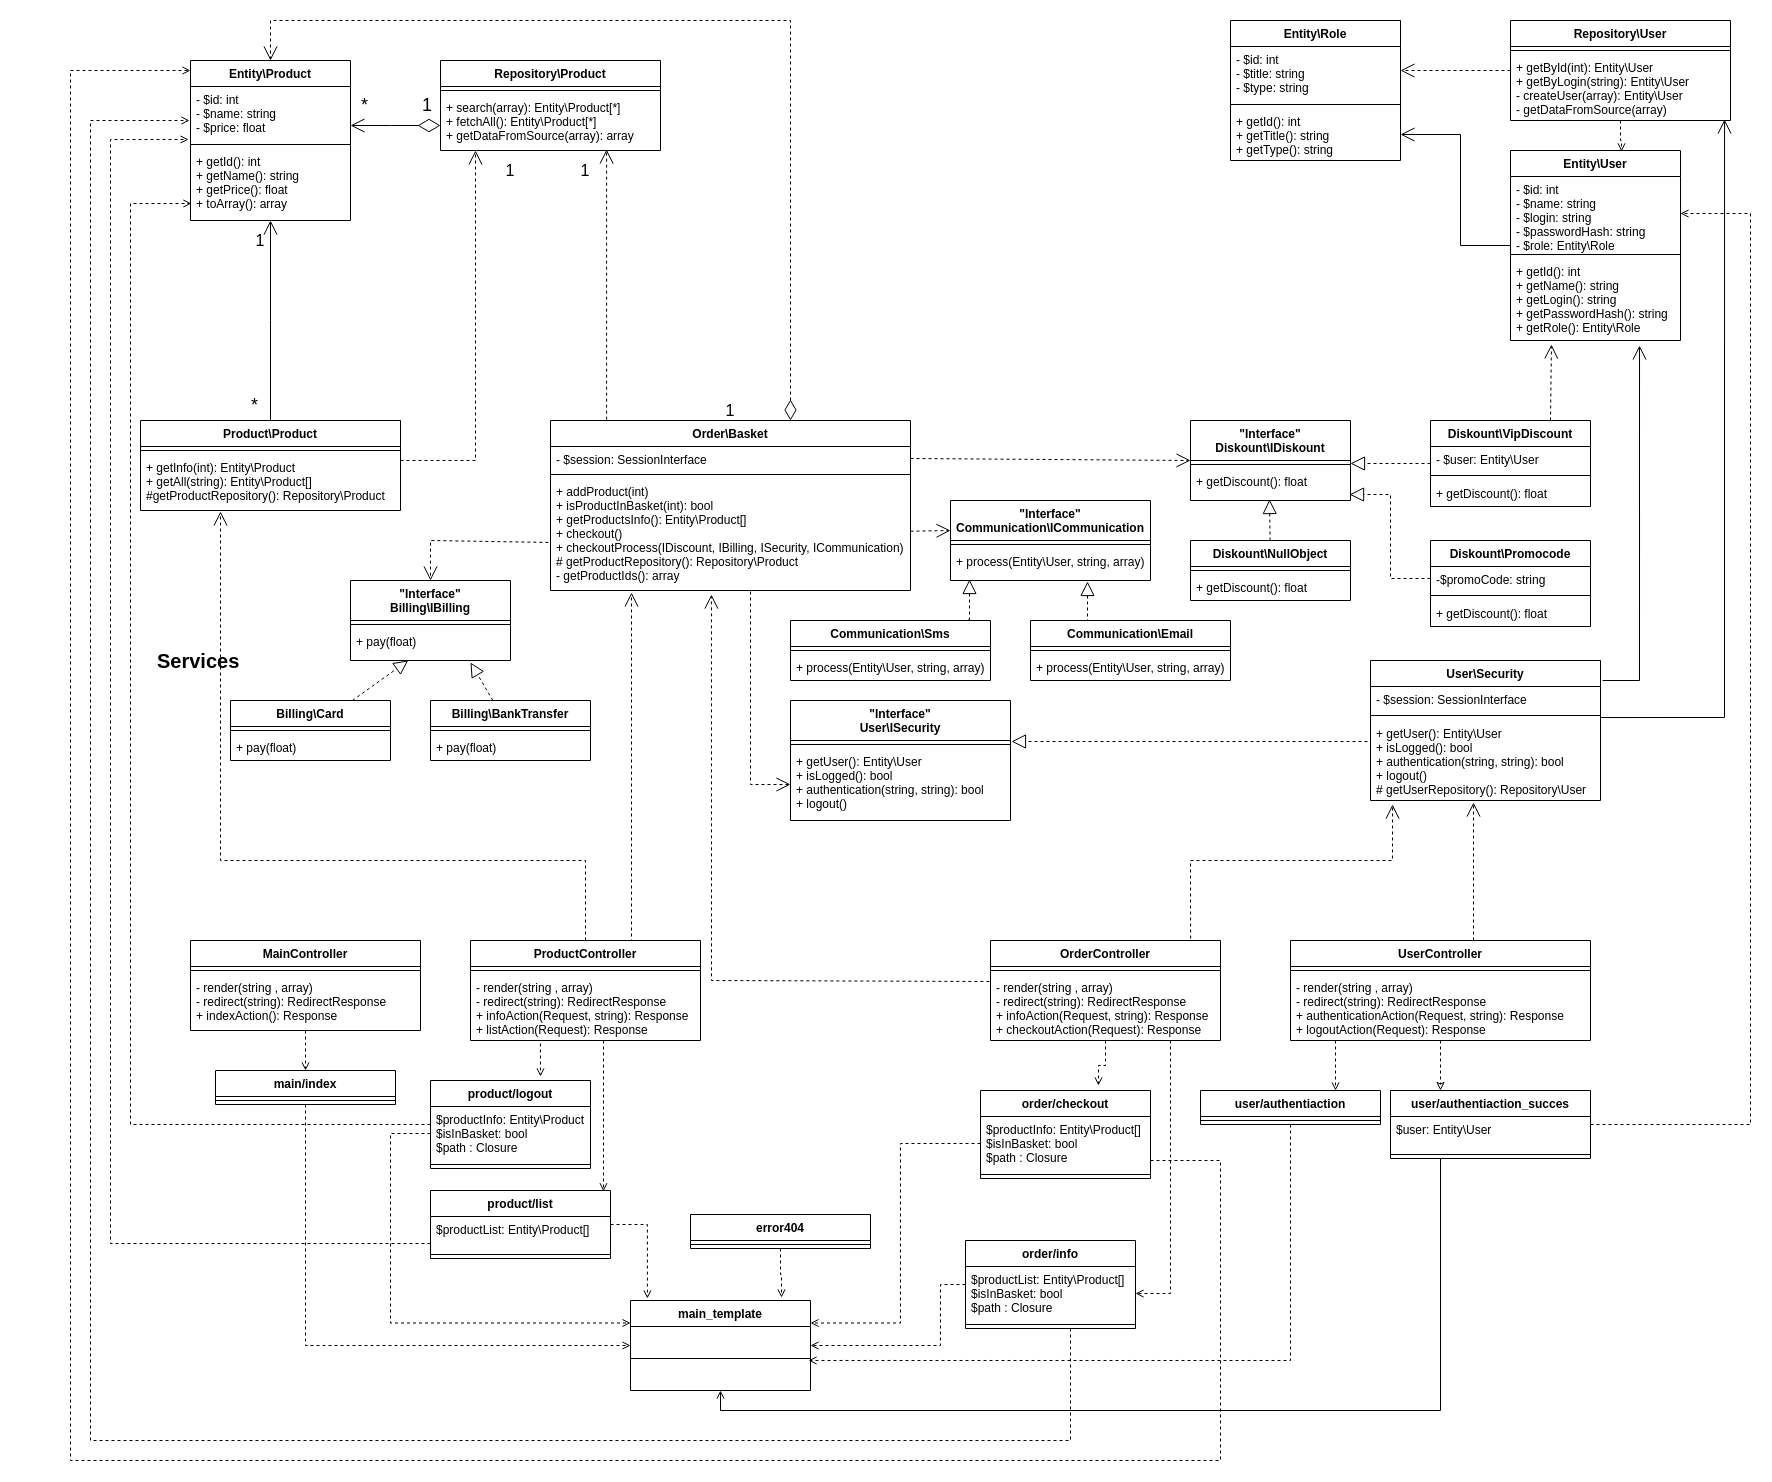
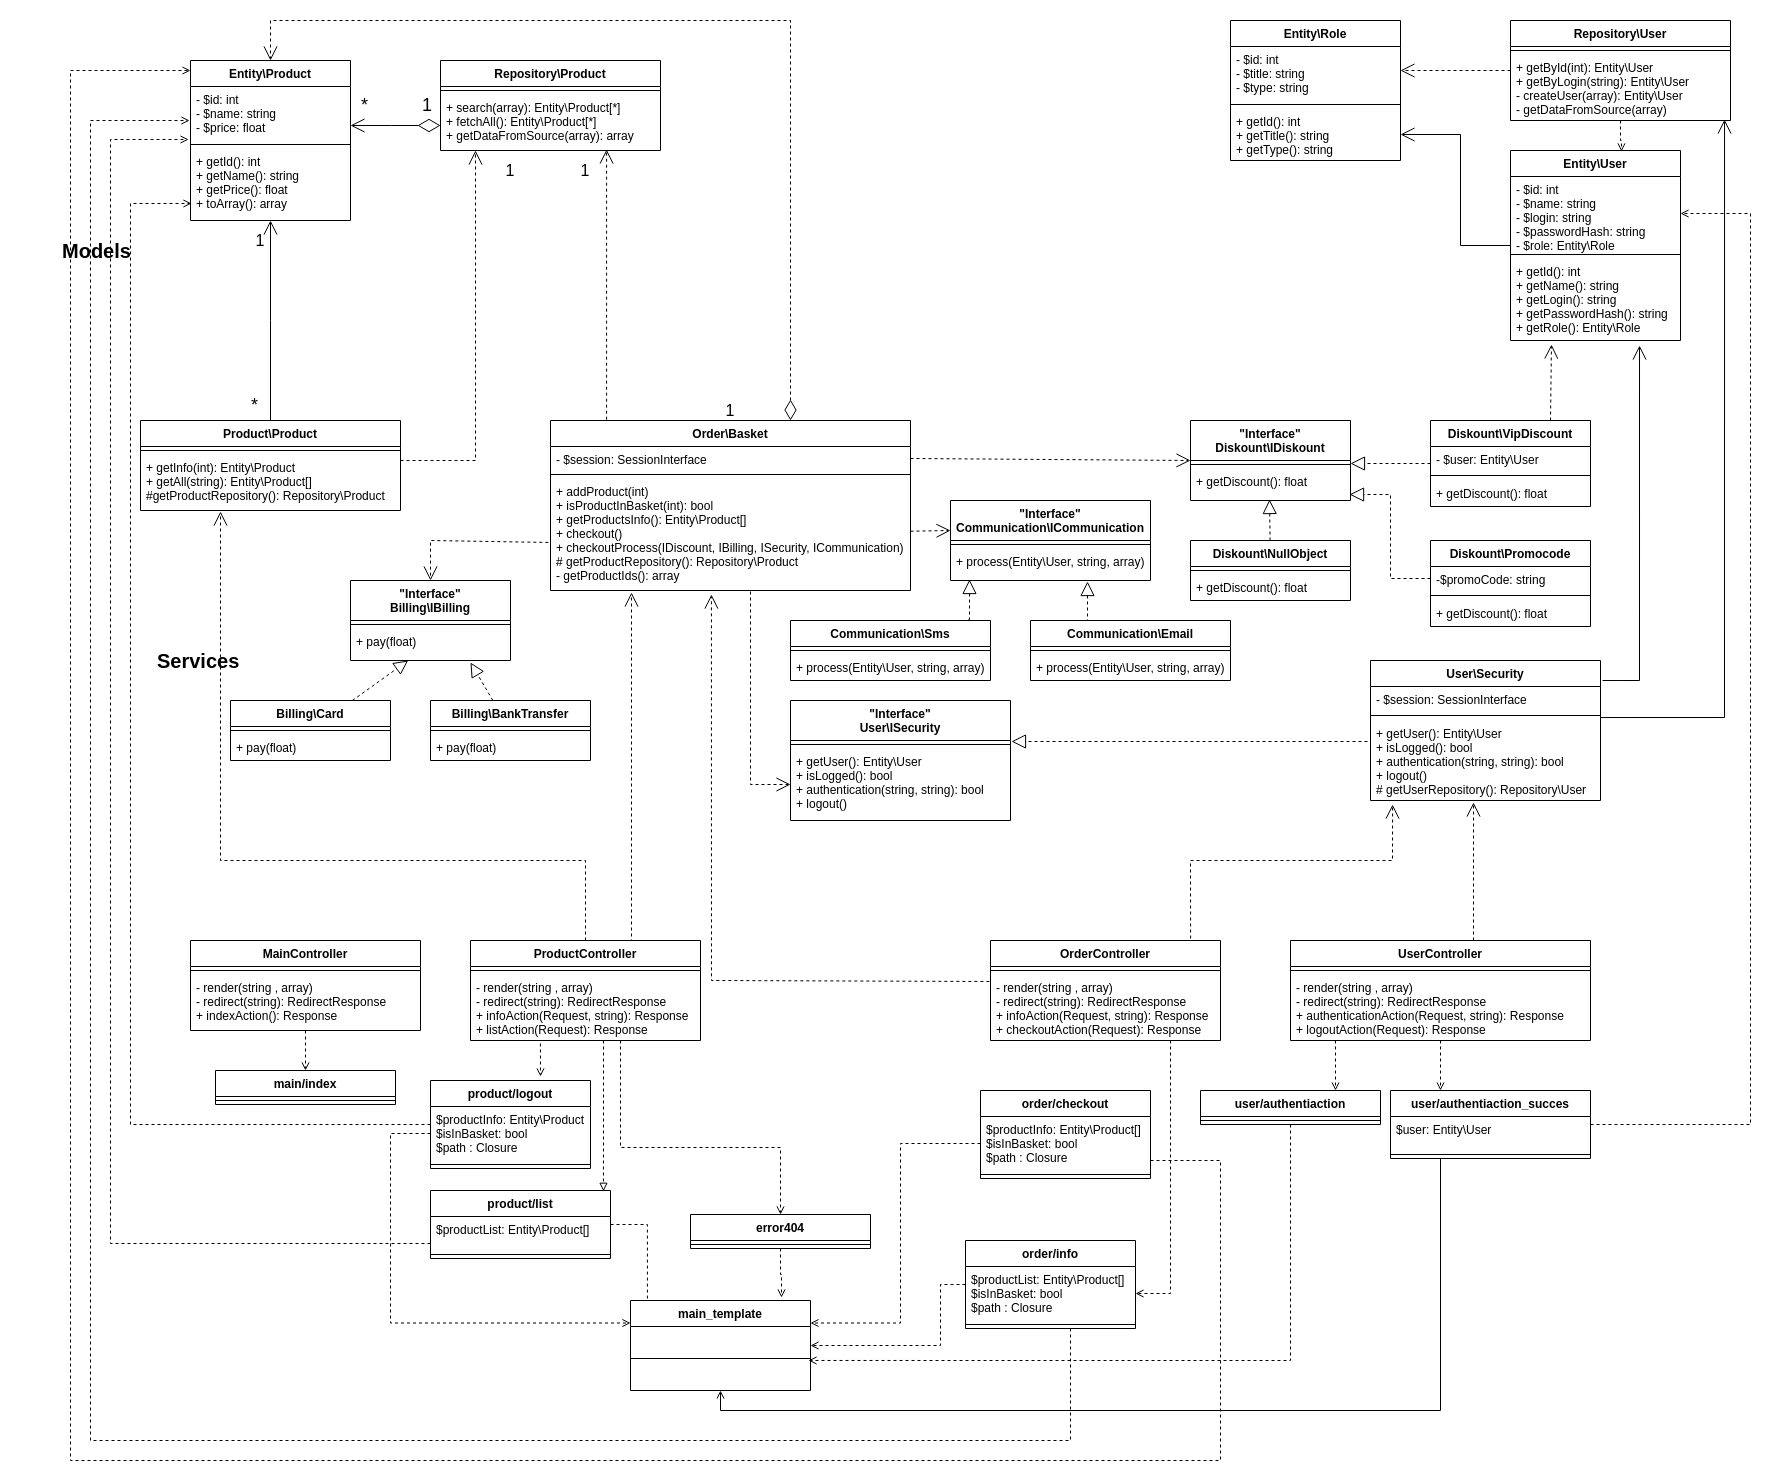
none -> (86, 251)
(1106, 1066) -> none
(1441, 1082) -> (1441, 1084)
none -> (680, 1148)
(603, 1184) -> (603, 1182)
(647, 1293) -> (647, 1293)
(347, 1346) -> none
